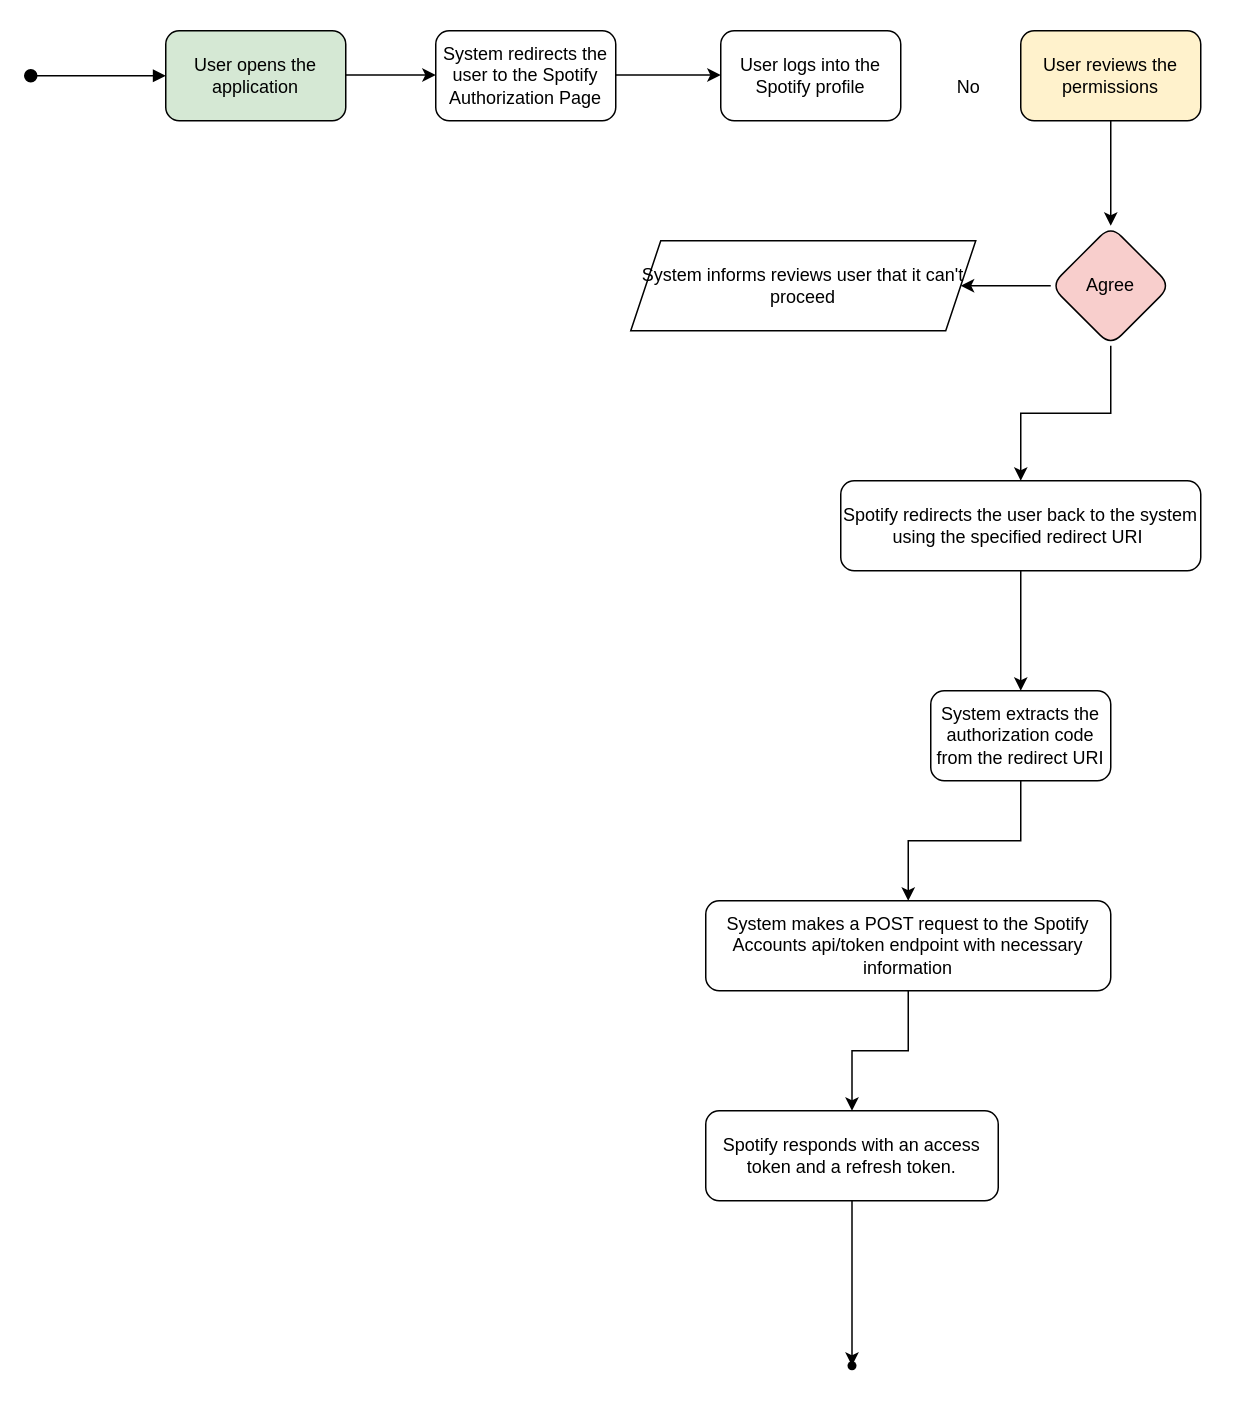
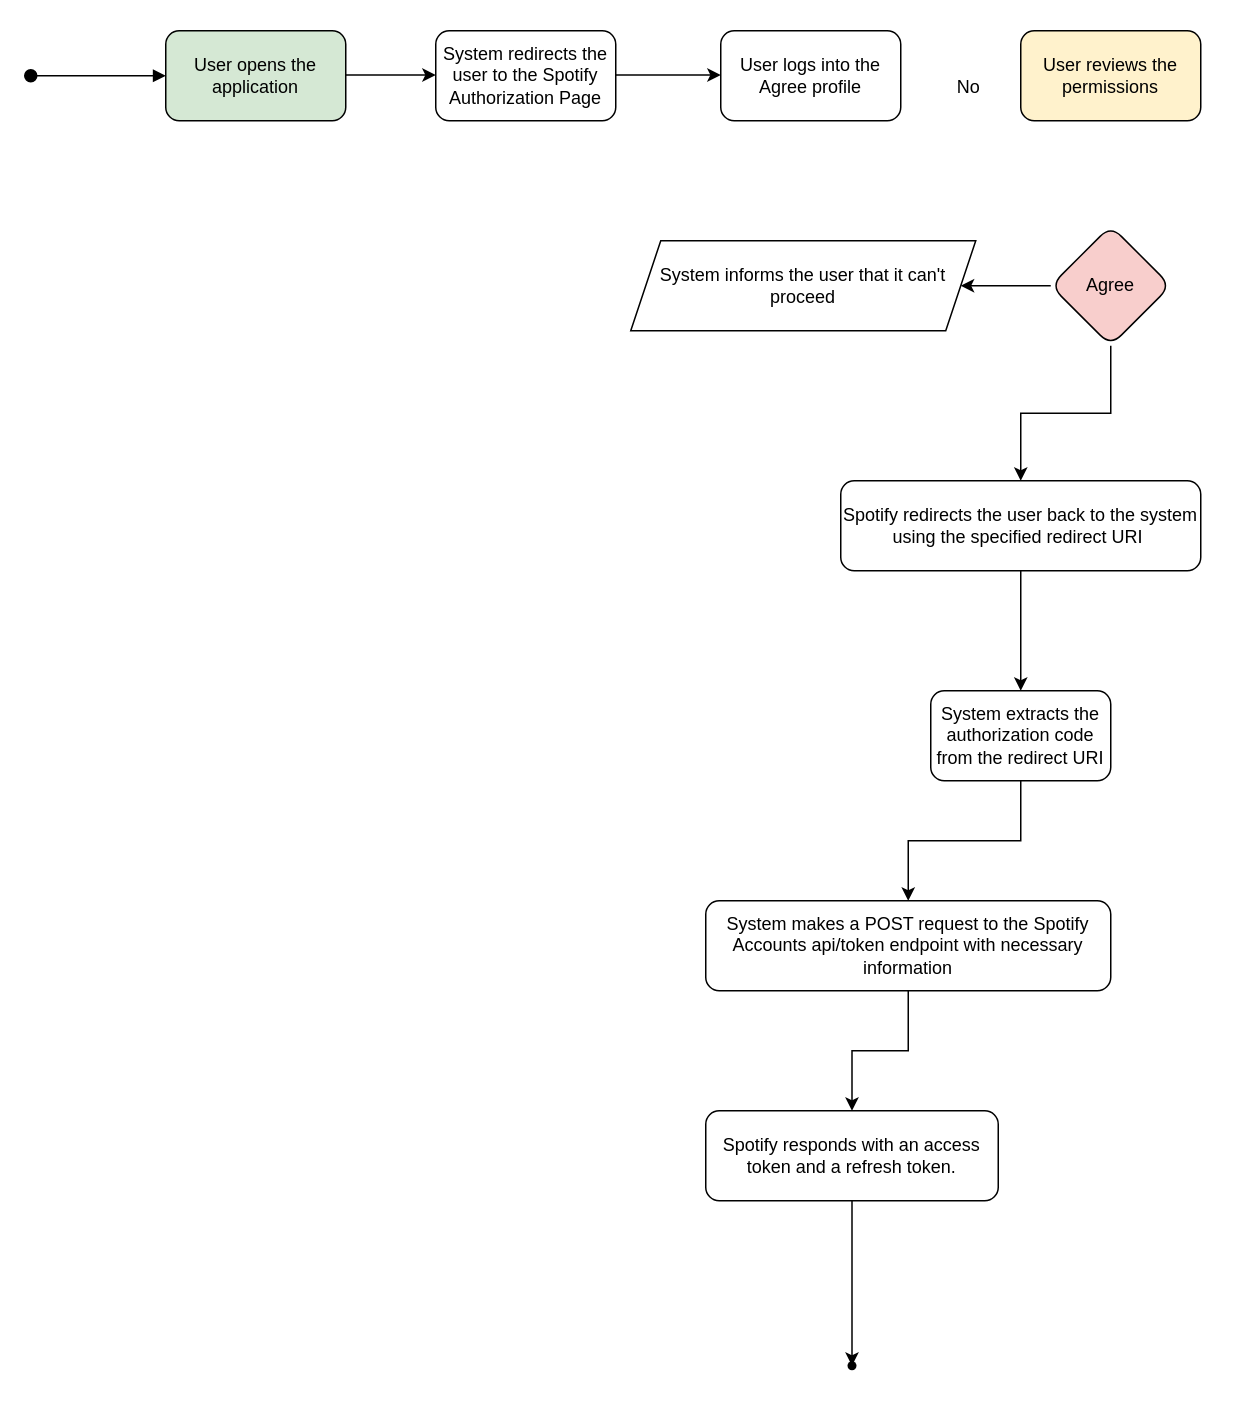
(811, 76) -> (811, 76)
(1111, 168) -> none
(803, 286) -> (803, 286)
